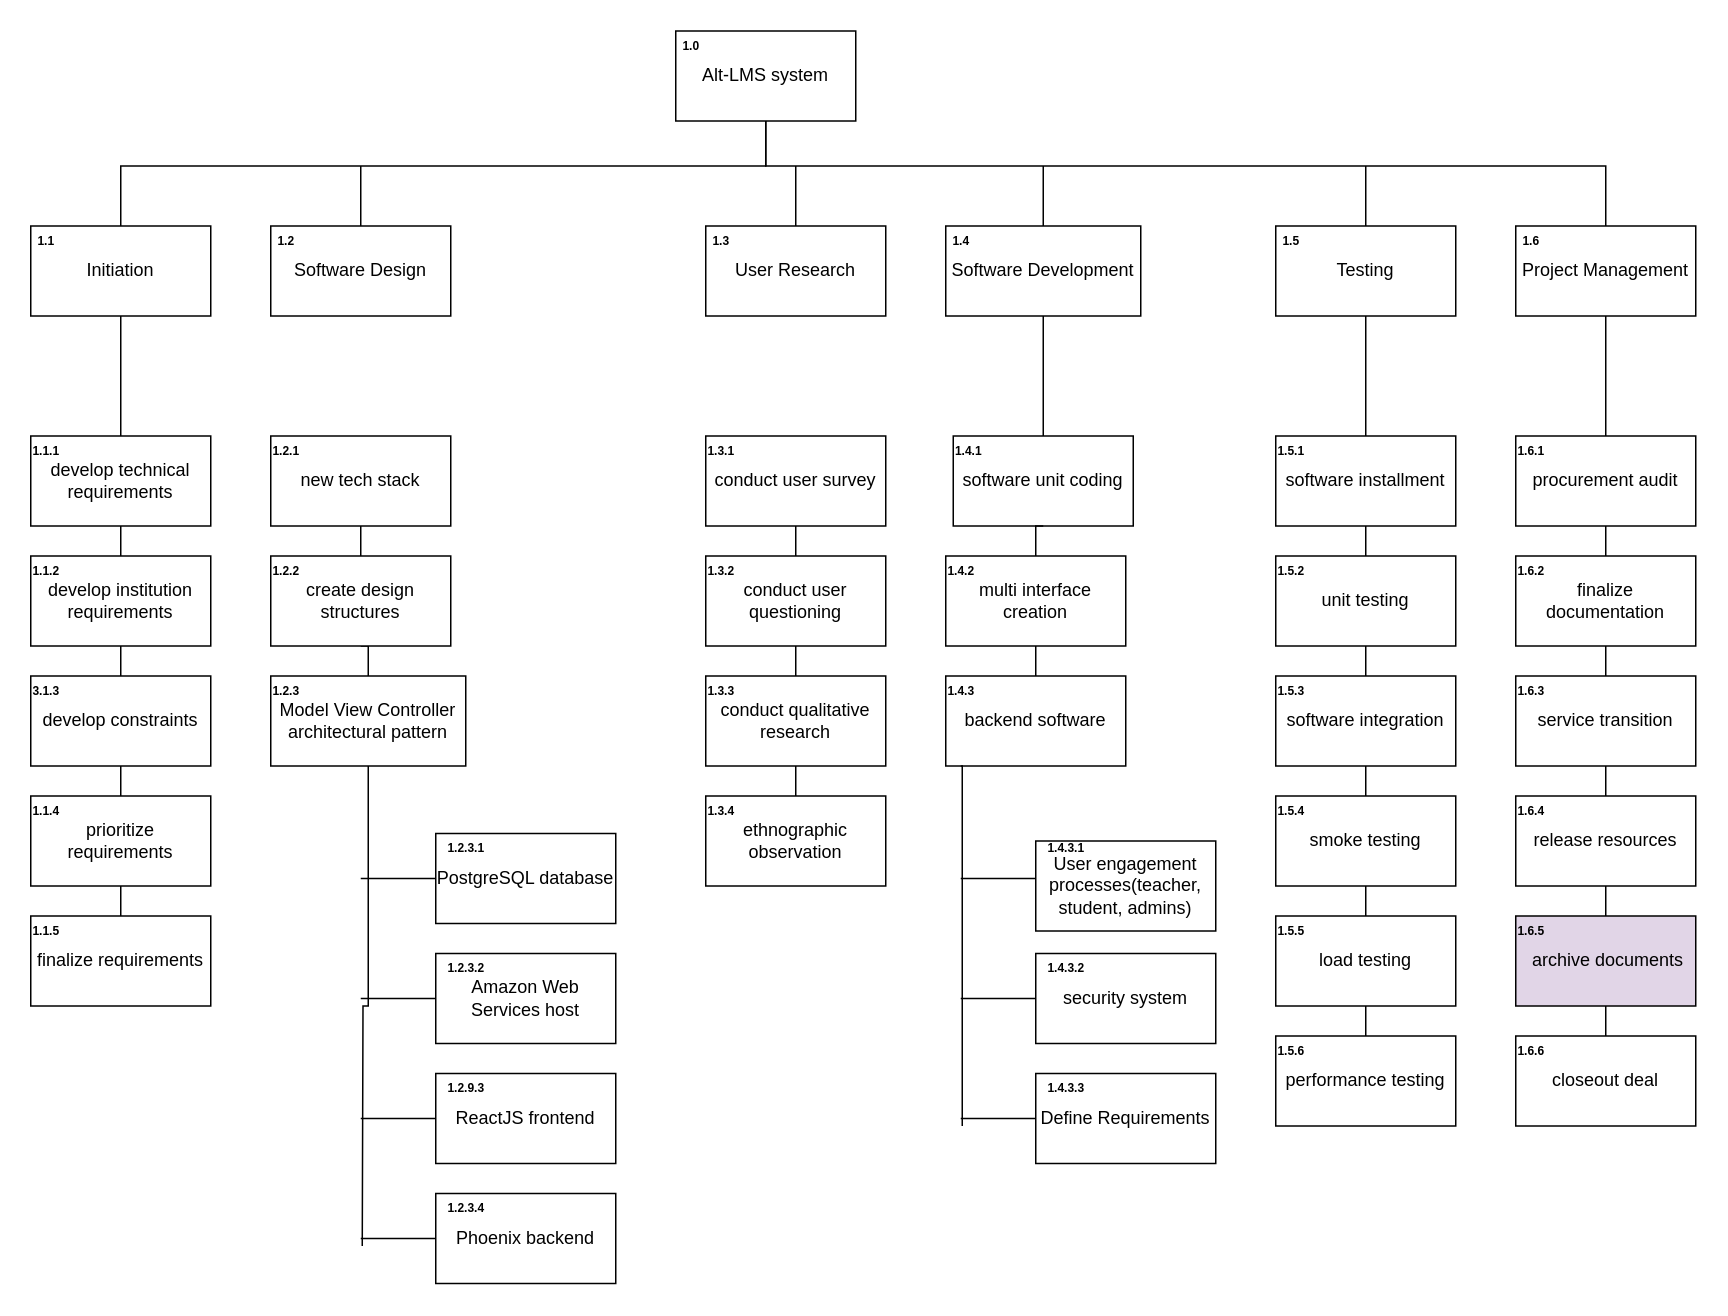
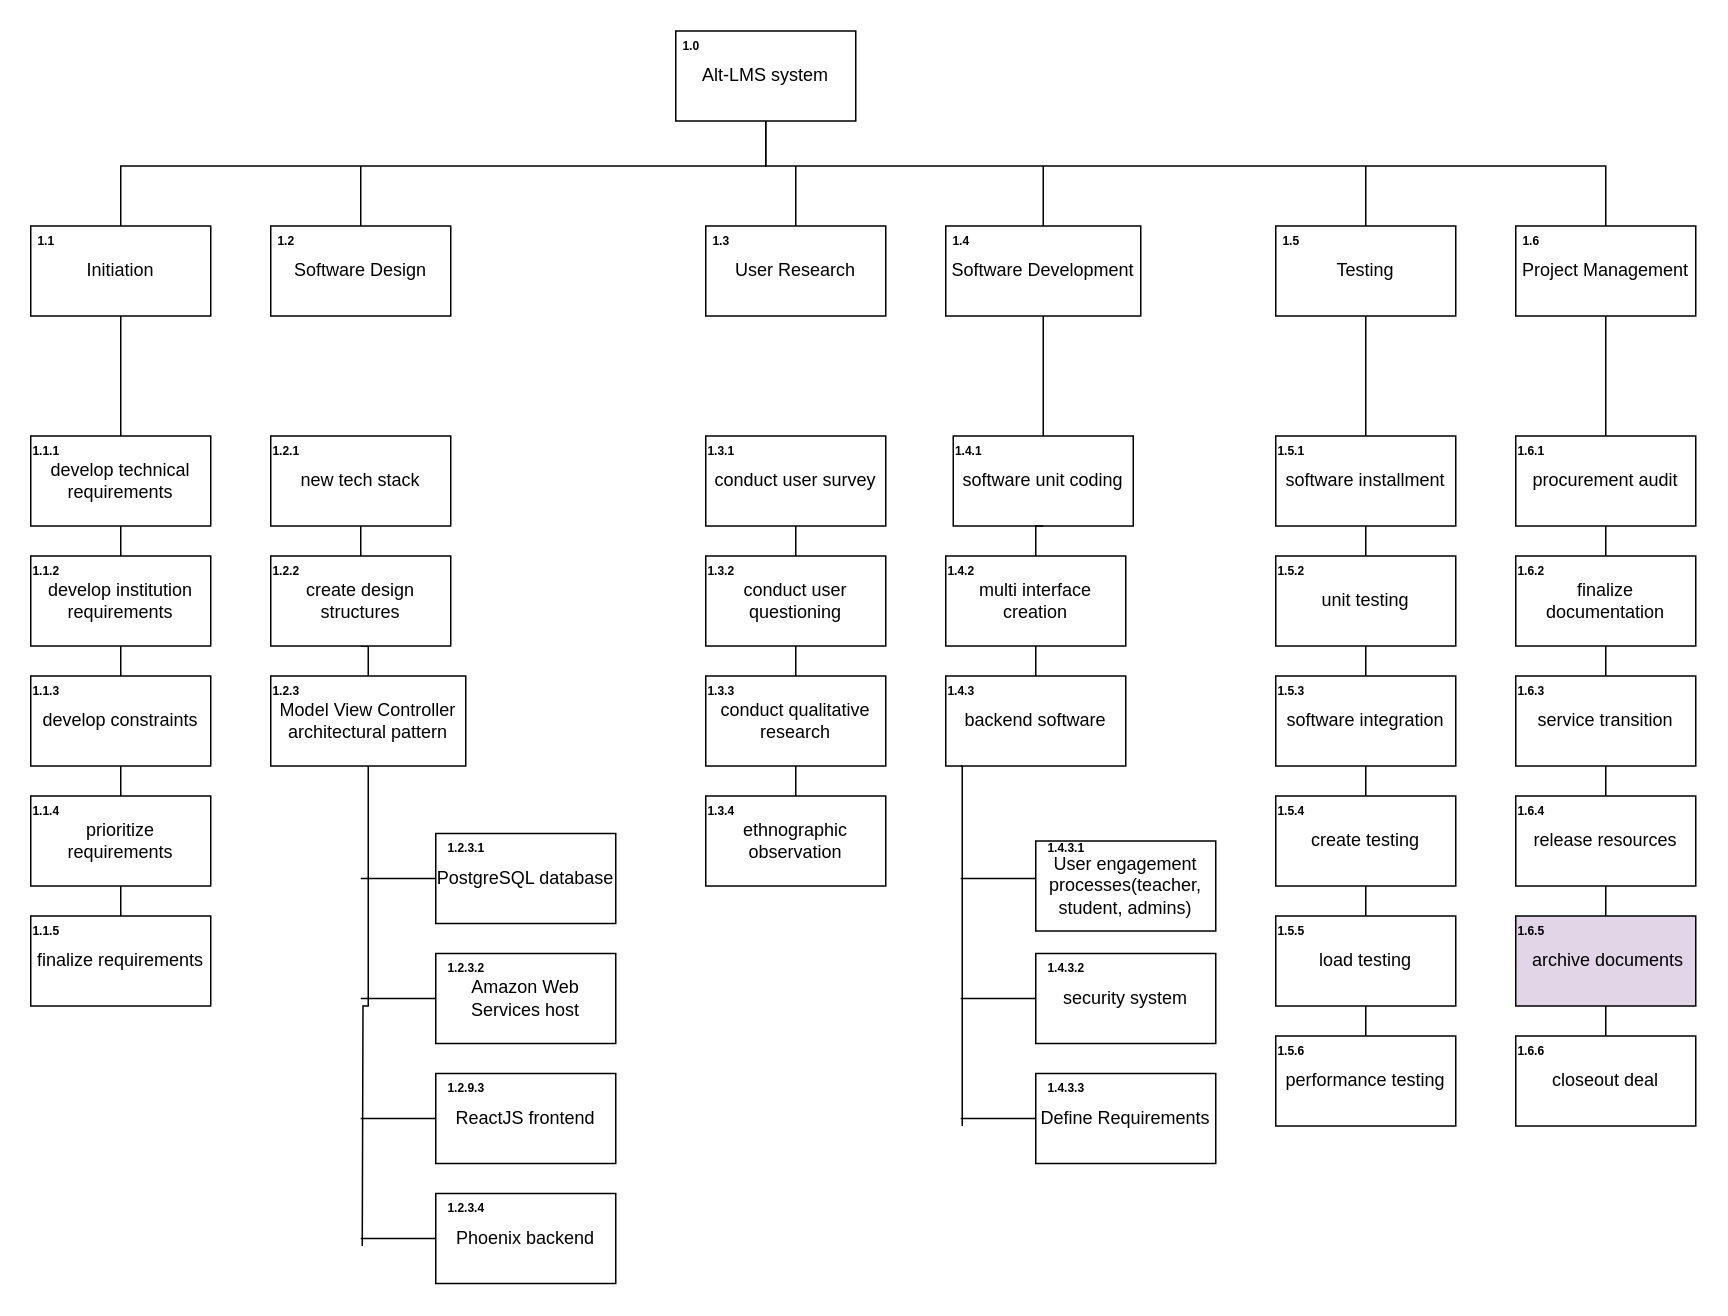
(47, 683) -> (47, 683)
(1366, 841) -> (1366, 841)
